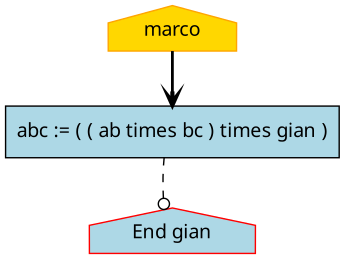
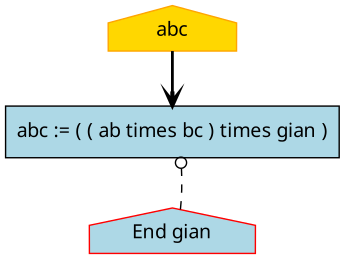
(172, 31) -> (172, 31)
(163, 178) -> (182, 189)
